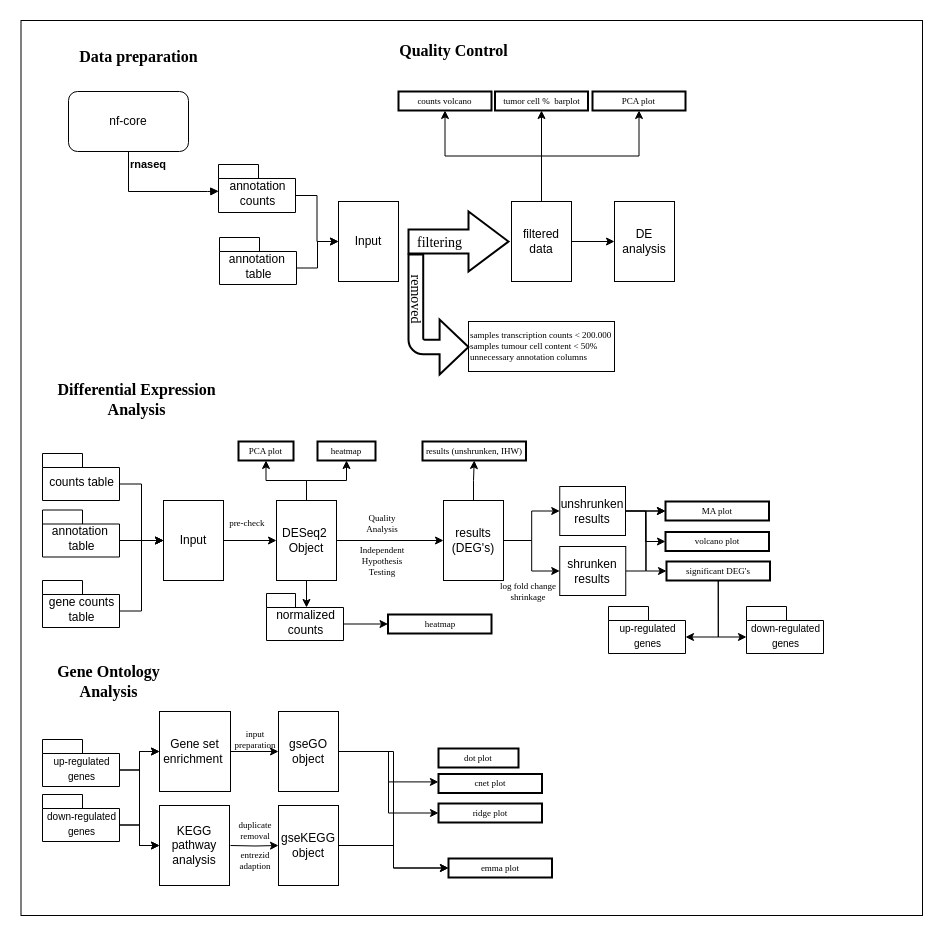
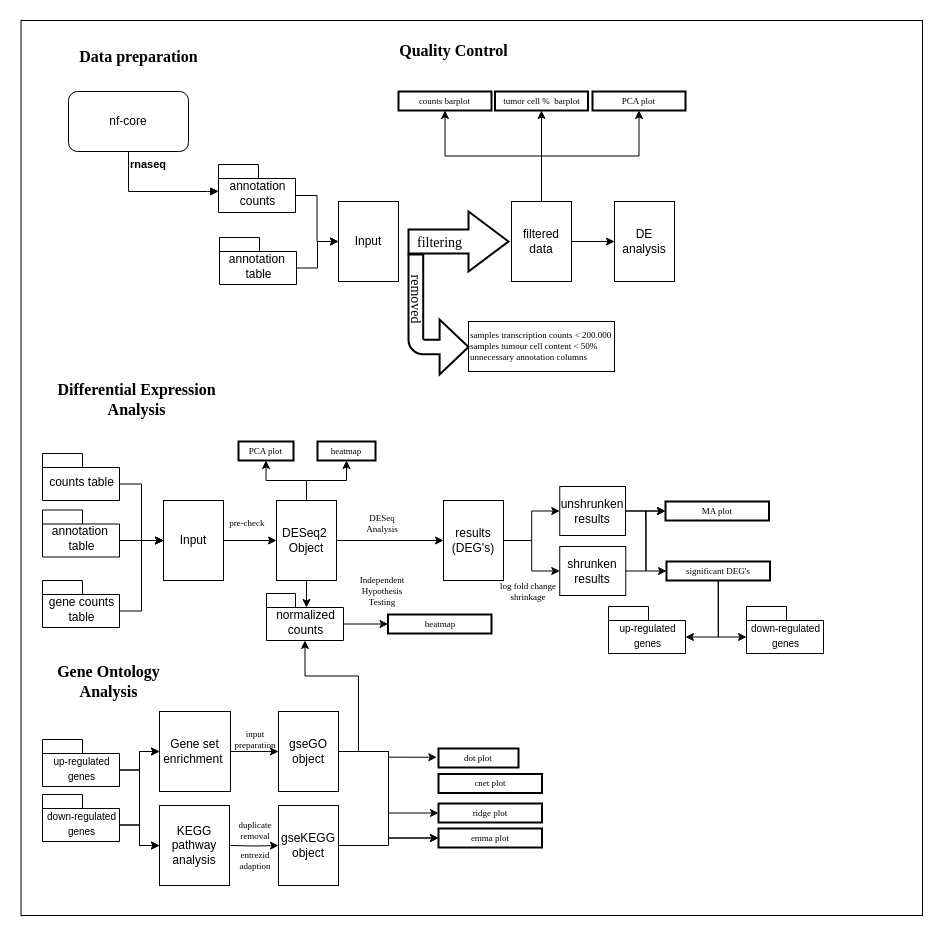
(445, 102) -> (445, 102)
(474, 451) -> none
(474, 485) -> none
(383, 524) -> (383, 524)
(653, 542) -> none
(717, 542) -> none
(382, 562) -> (382, 592)
none -> (410, 757)
(411, 782) -> (354, 676)
(500, 868) -> (490, 838)
